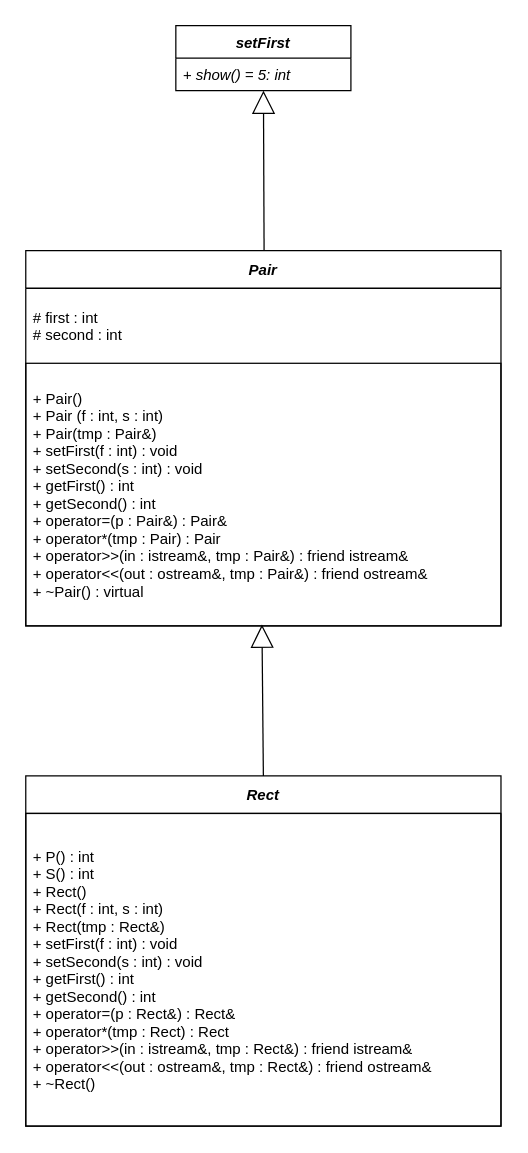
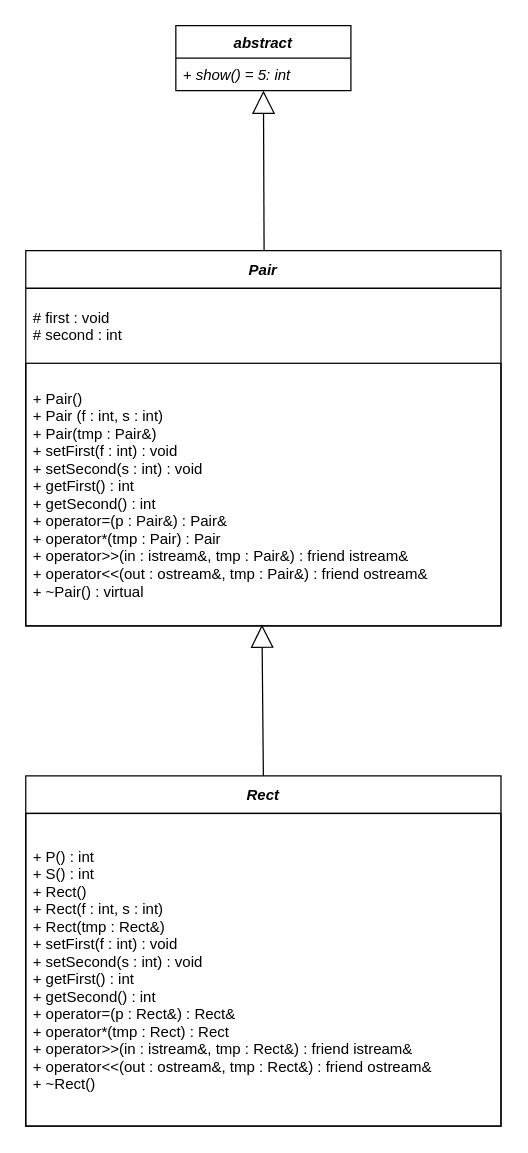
(263, 43) -> (263, 43)
(75, 318) -> (80, 318)
